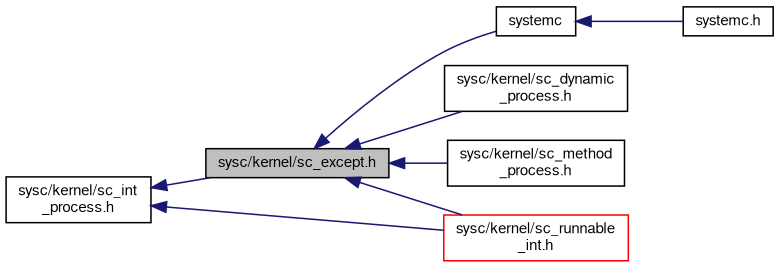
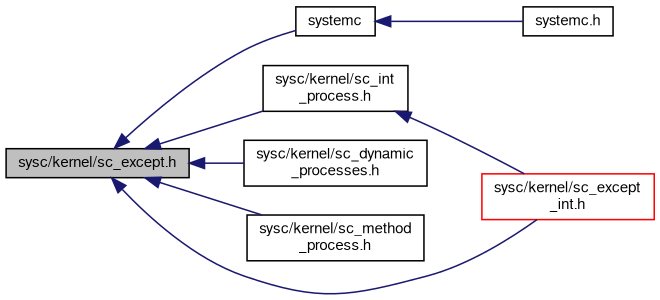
(536, 88) -> (336, 163)
(189, 181) -> (211, 127)
(536, 238) -> (568, 197)
